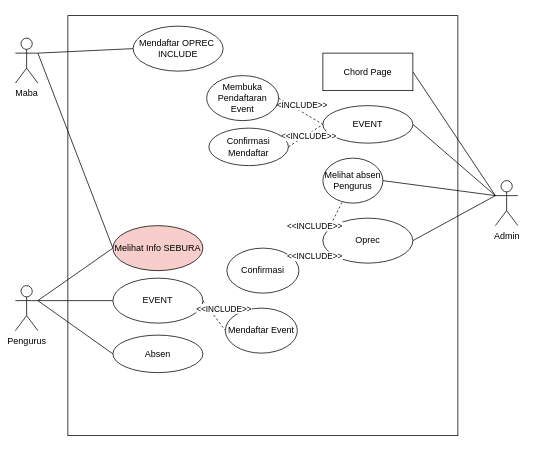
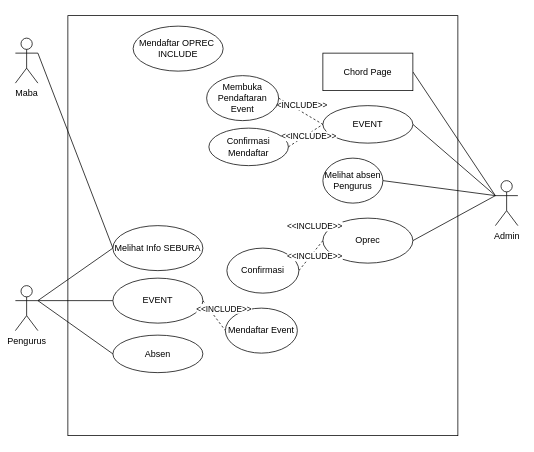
(86, 51) -> none
(337, 211) -> (303, 265)
(158, 248) -> (158, 248)
